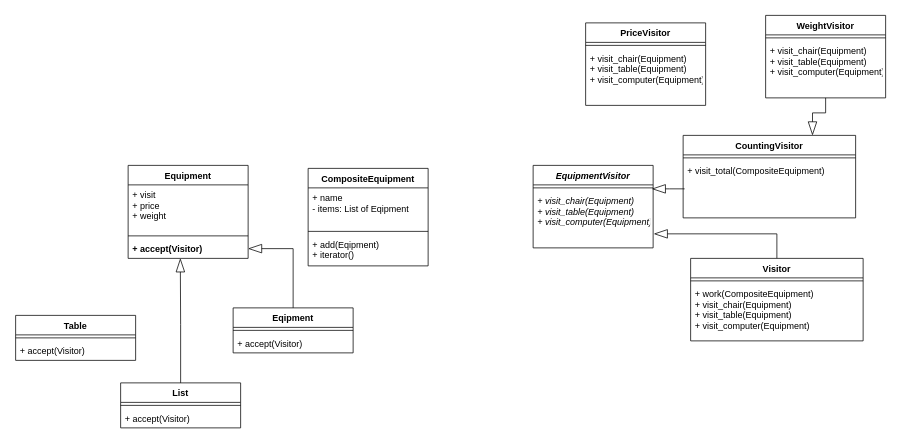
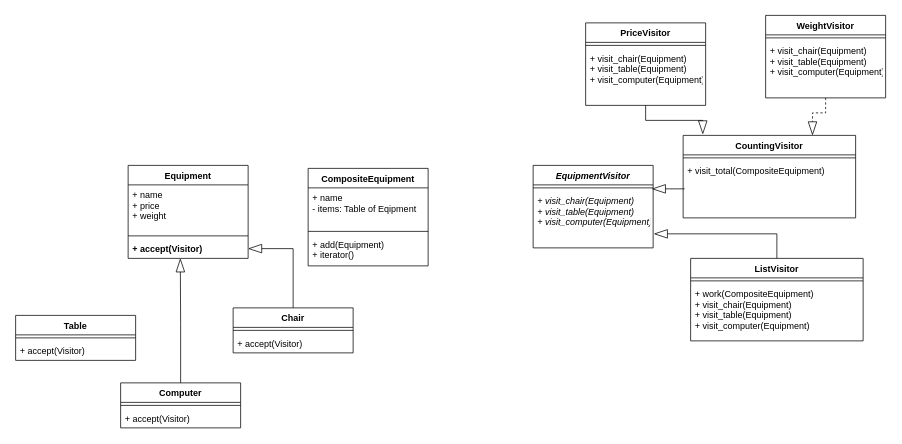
(822, 113) -> (822, 113)
none -> (667, 120)
(146, 195) -> (146, 195)
(326, 198) -> (326, 198)
(347, 245) -> (350, 245)
(776, 269) -> (776, 269)
(293, 318) -> (293, 318)
(180, 393) -> (180, 393)
